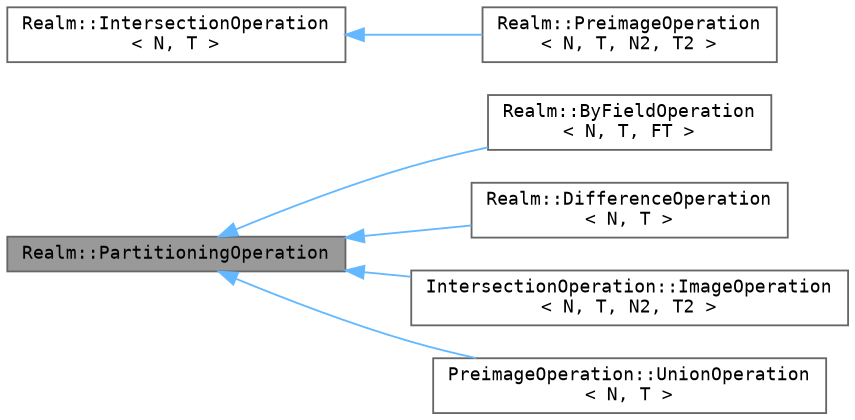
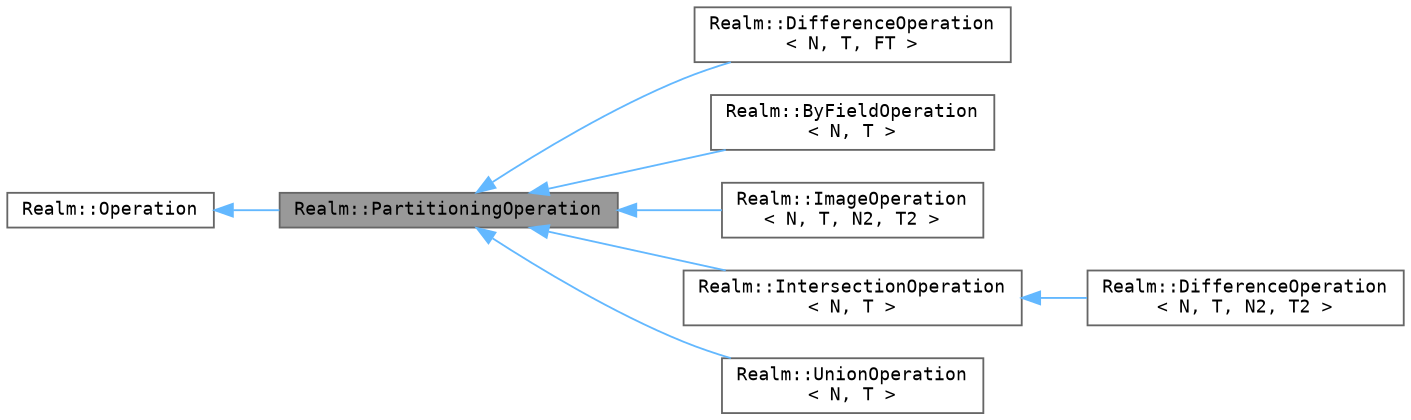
(630, 35) -> (1246, 298)
(630, 122) -> (853, 35)
none -> (111, 210)
(630, 210) -> (853, 122)
none -> (637, 251)
(630, 298) -> (853, 210)
(630, 386) -> (853, 386)
